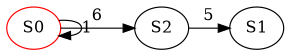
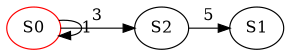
(98, 16) -> (98, 16)
